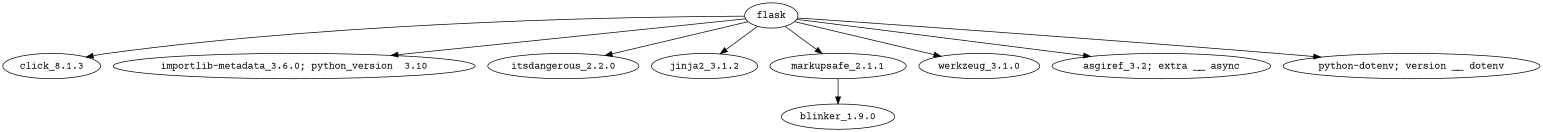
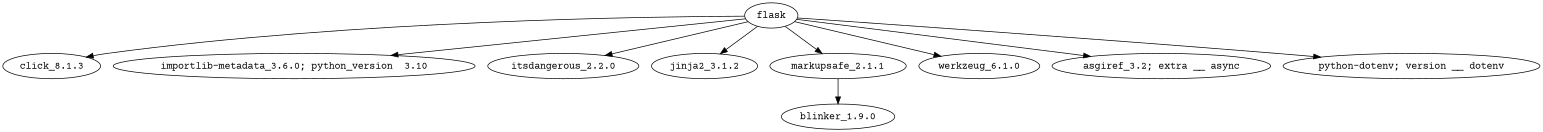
(979, 66) -> (979, 66)
